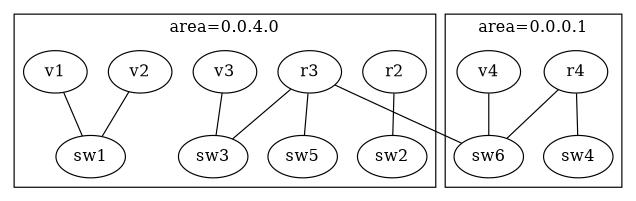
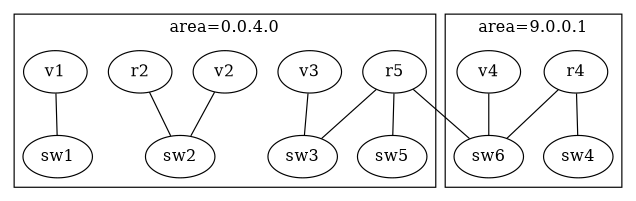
(534, 28) -> (534, 28)
(310, 72) -> (395, 72)
(116, 114) -> (203, 114)
